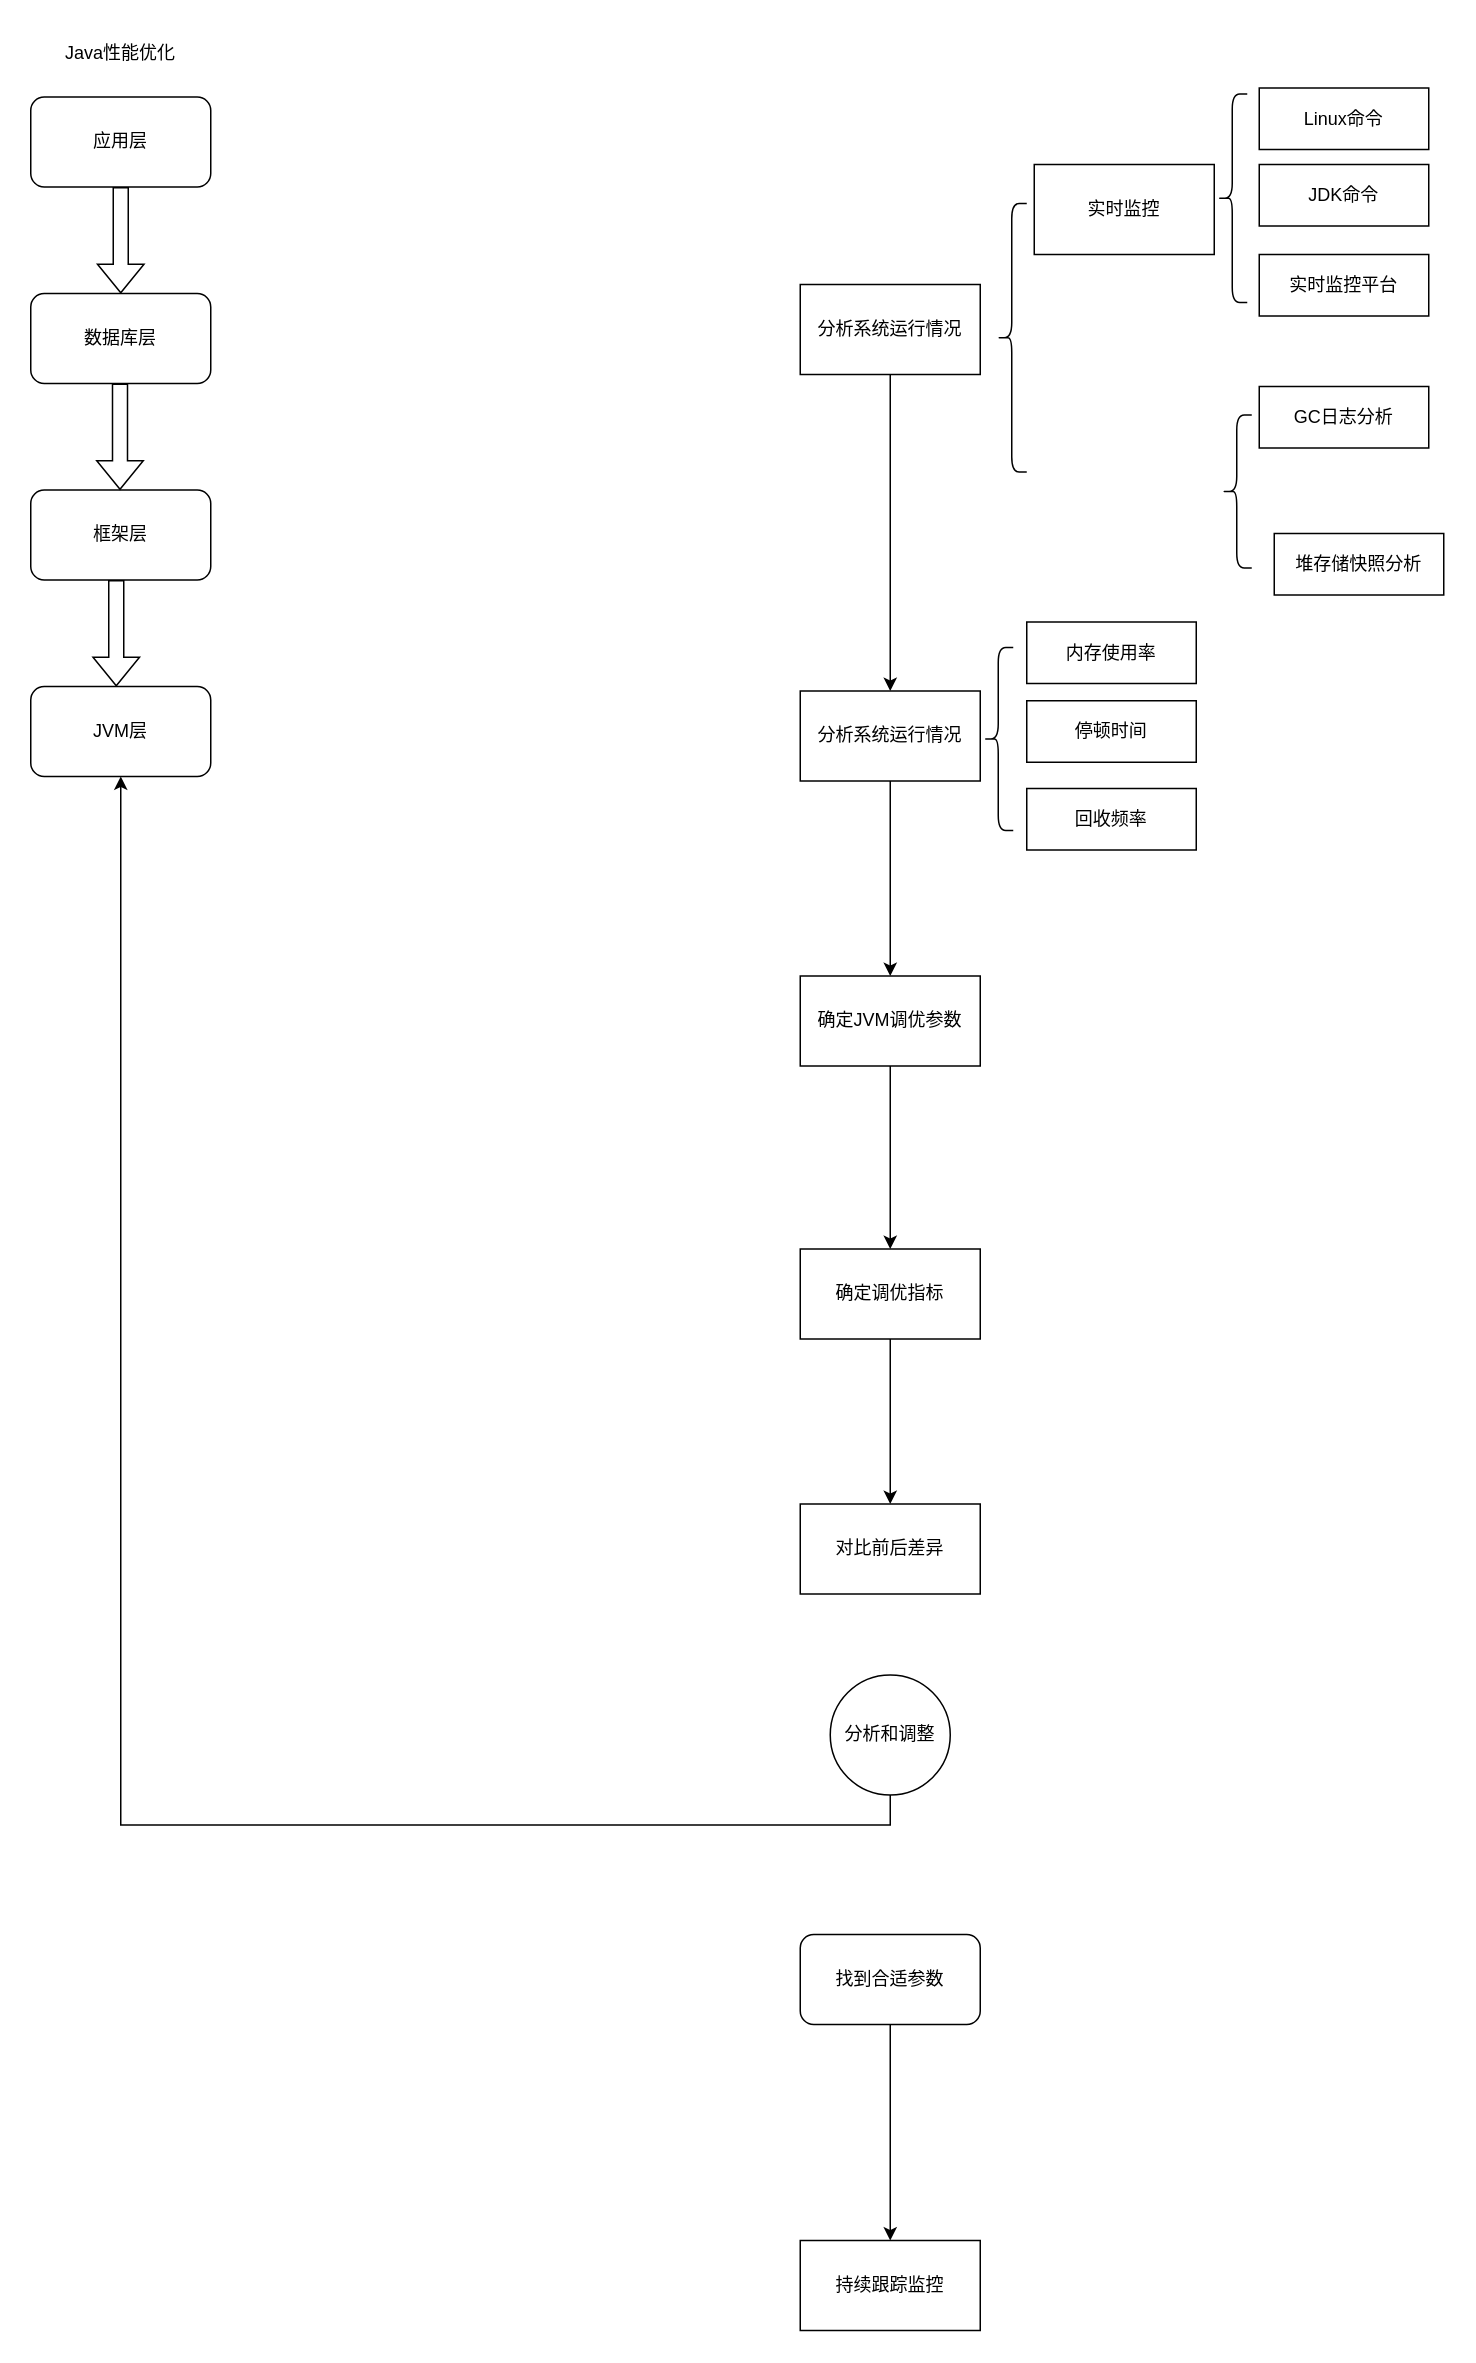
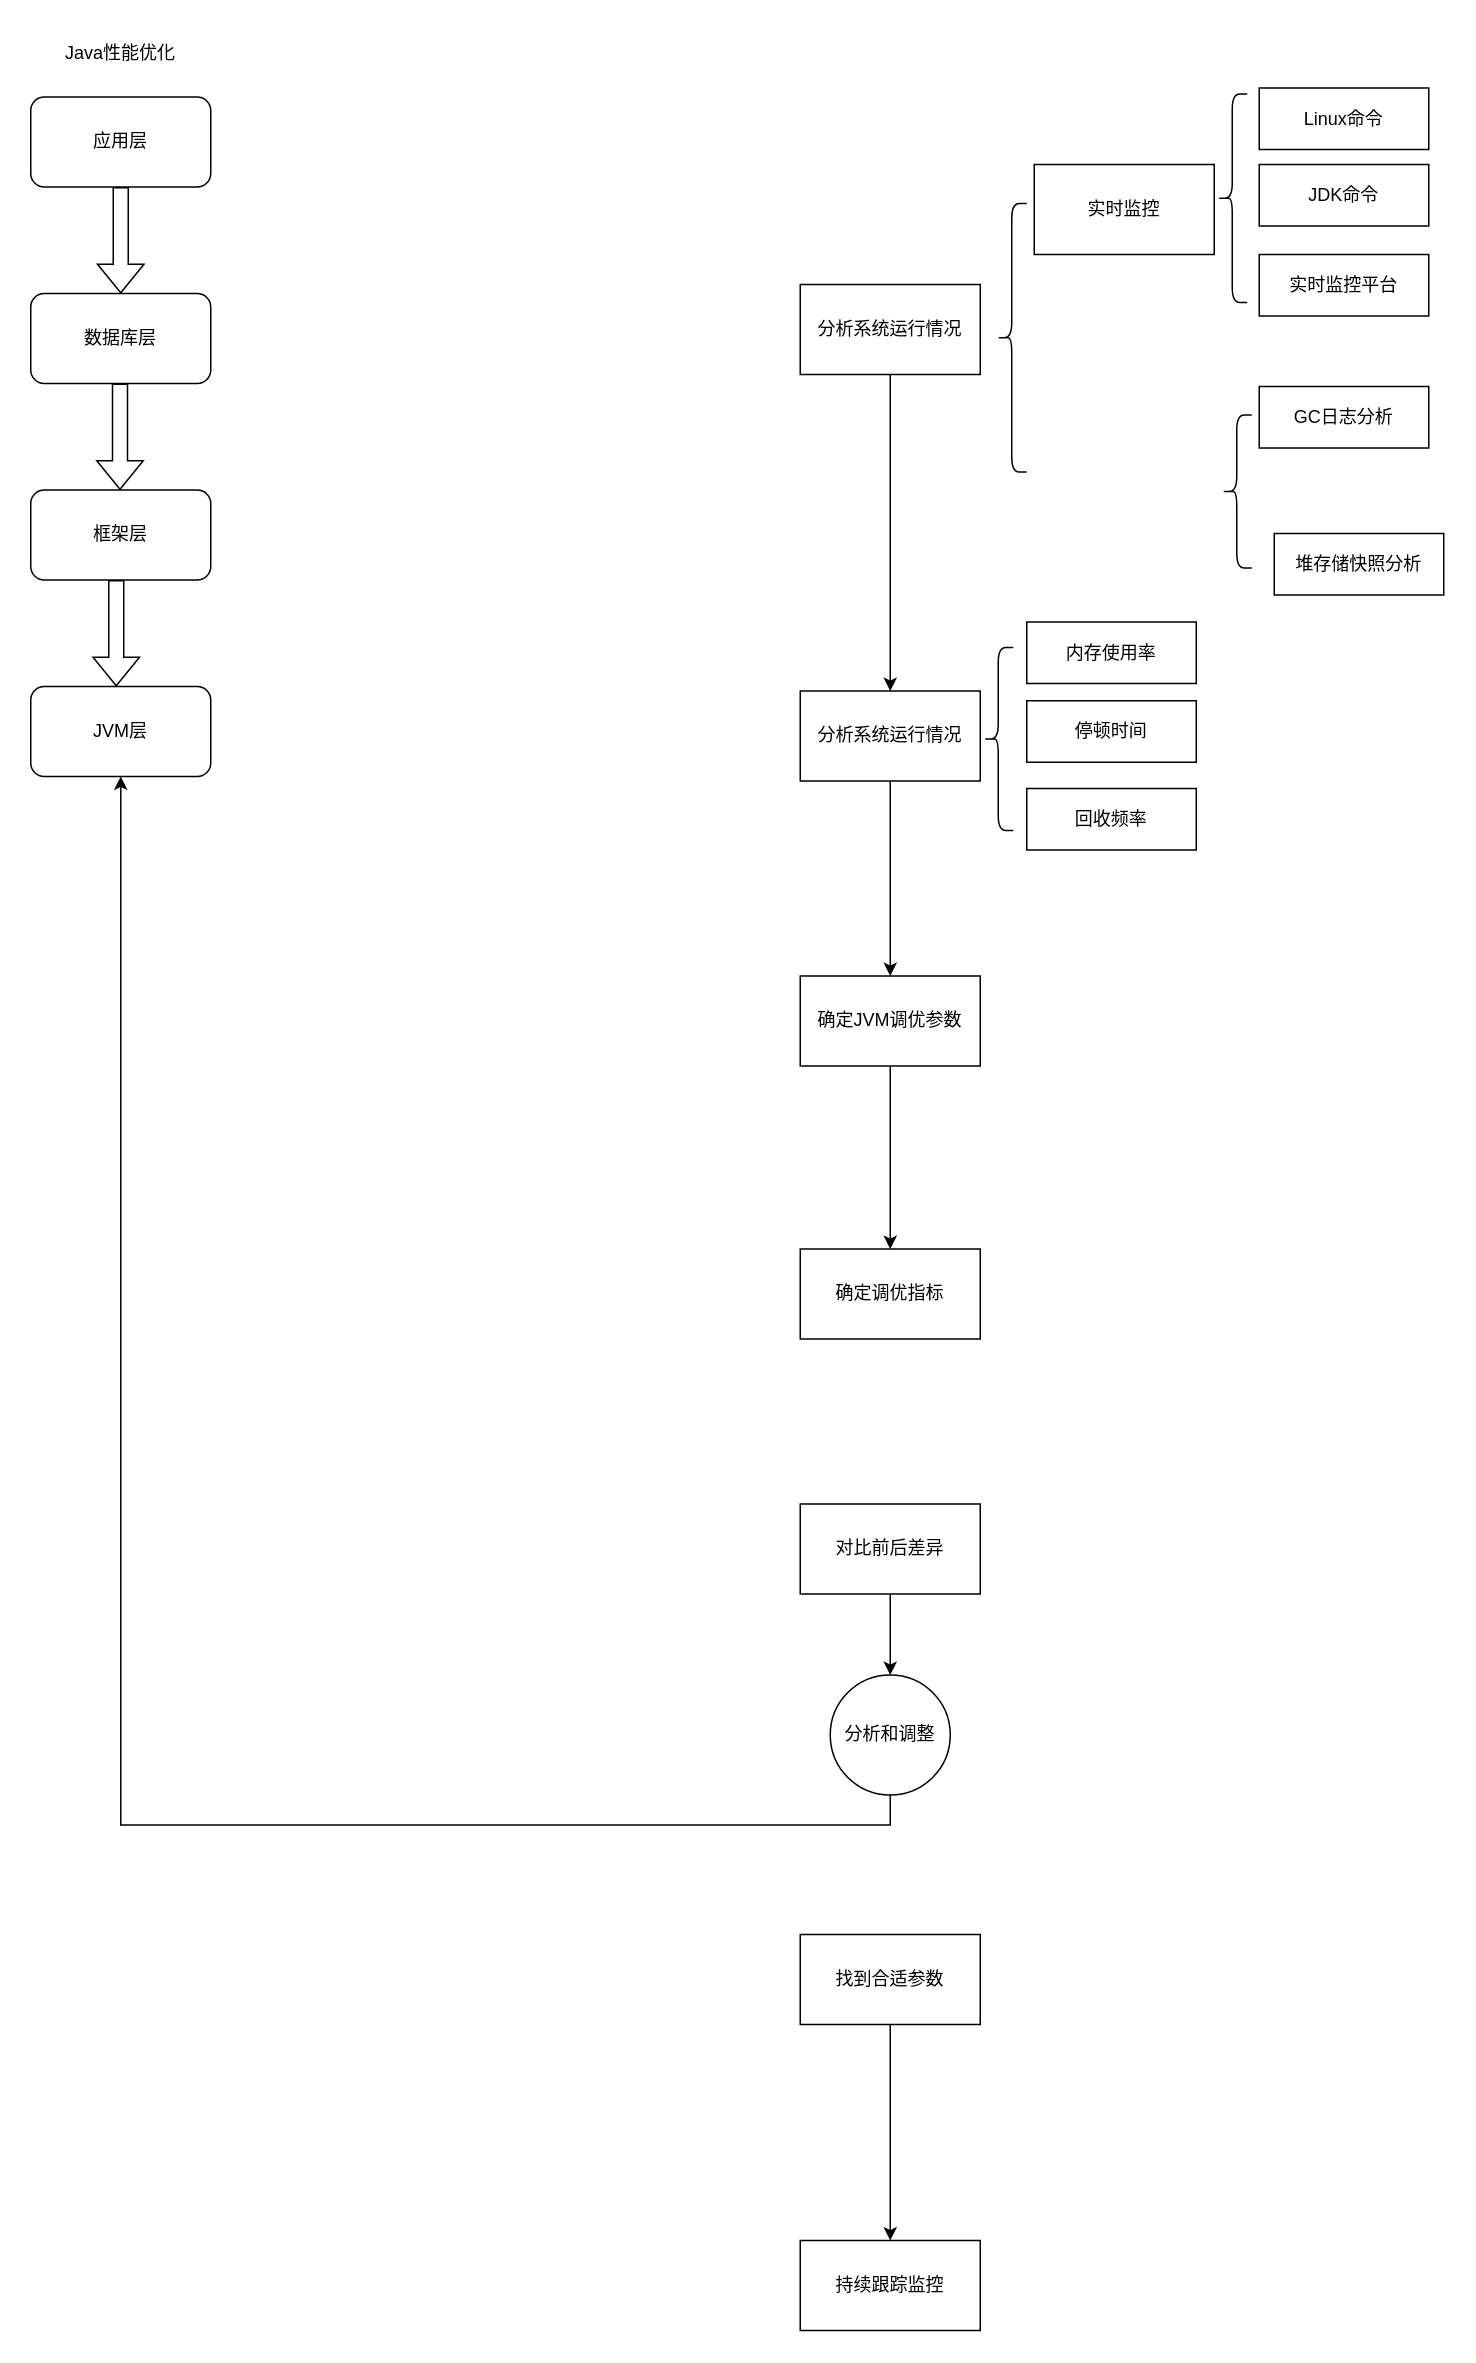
(890, 1416) -> none
none -> (890, 1629)
(890, 1979) -> (890, 1979)
